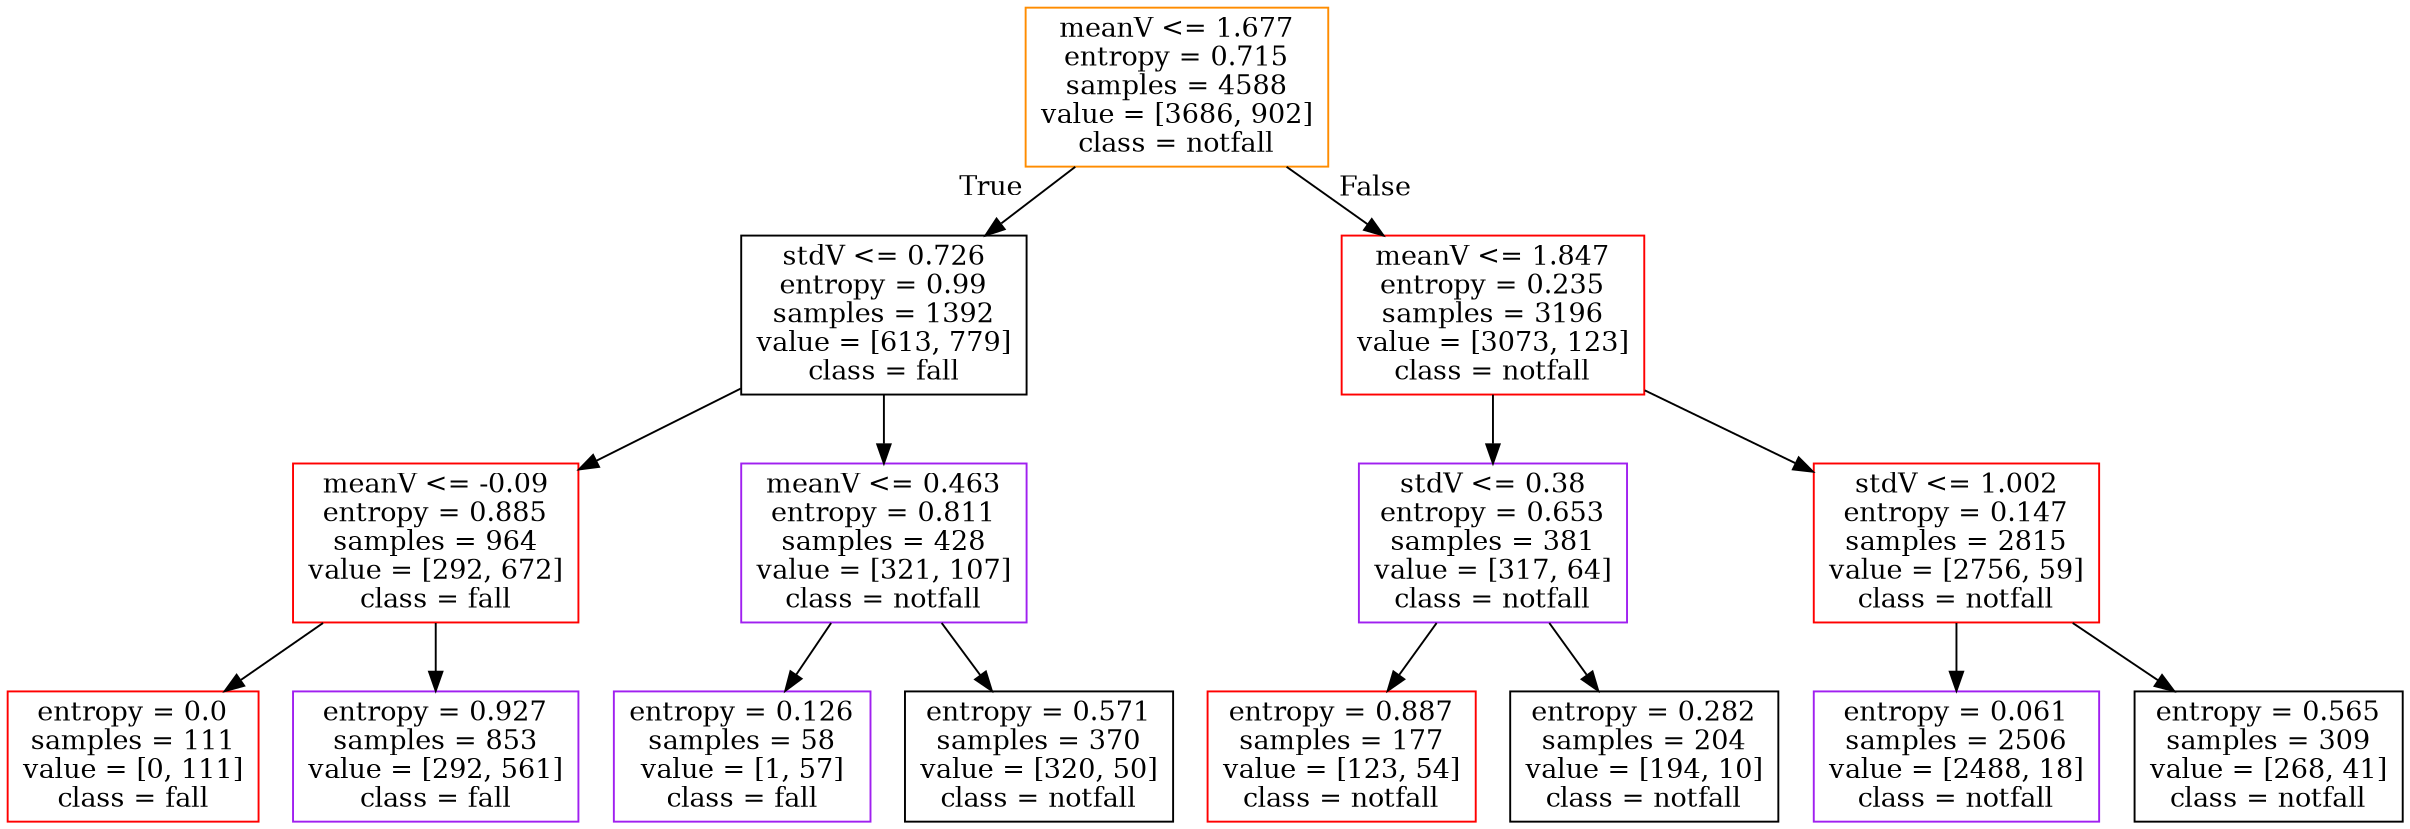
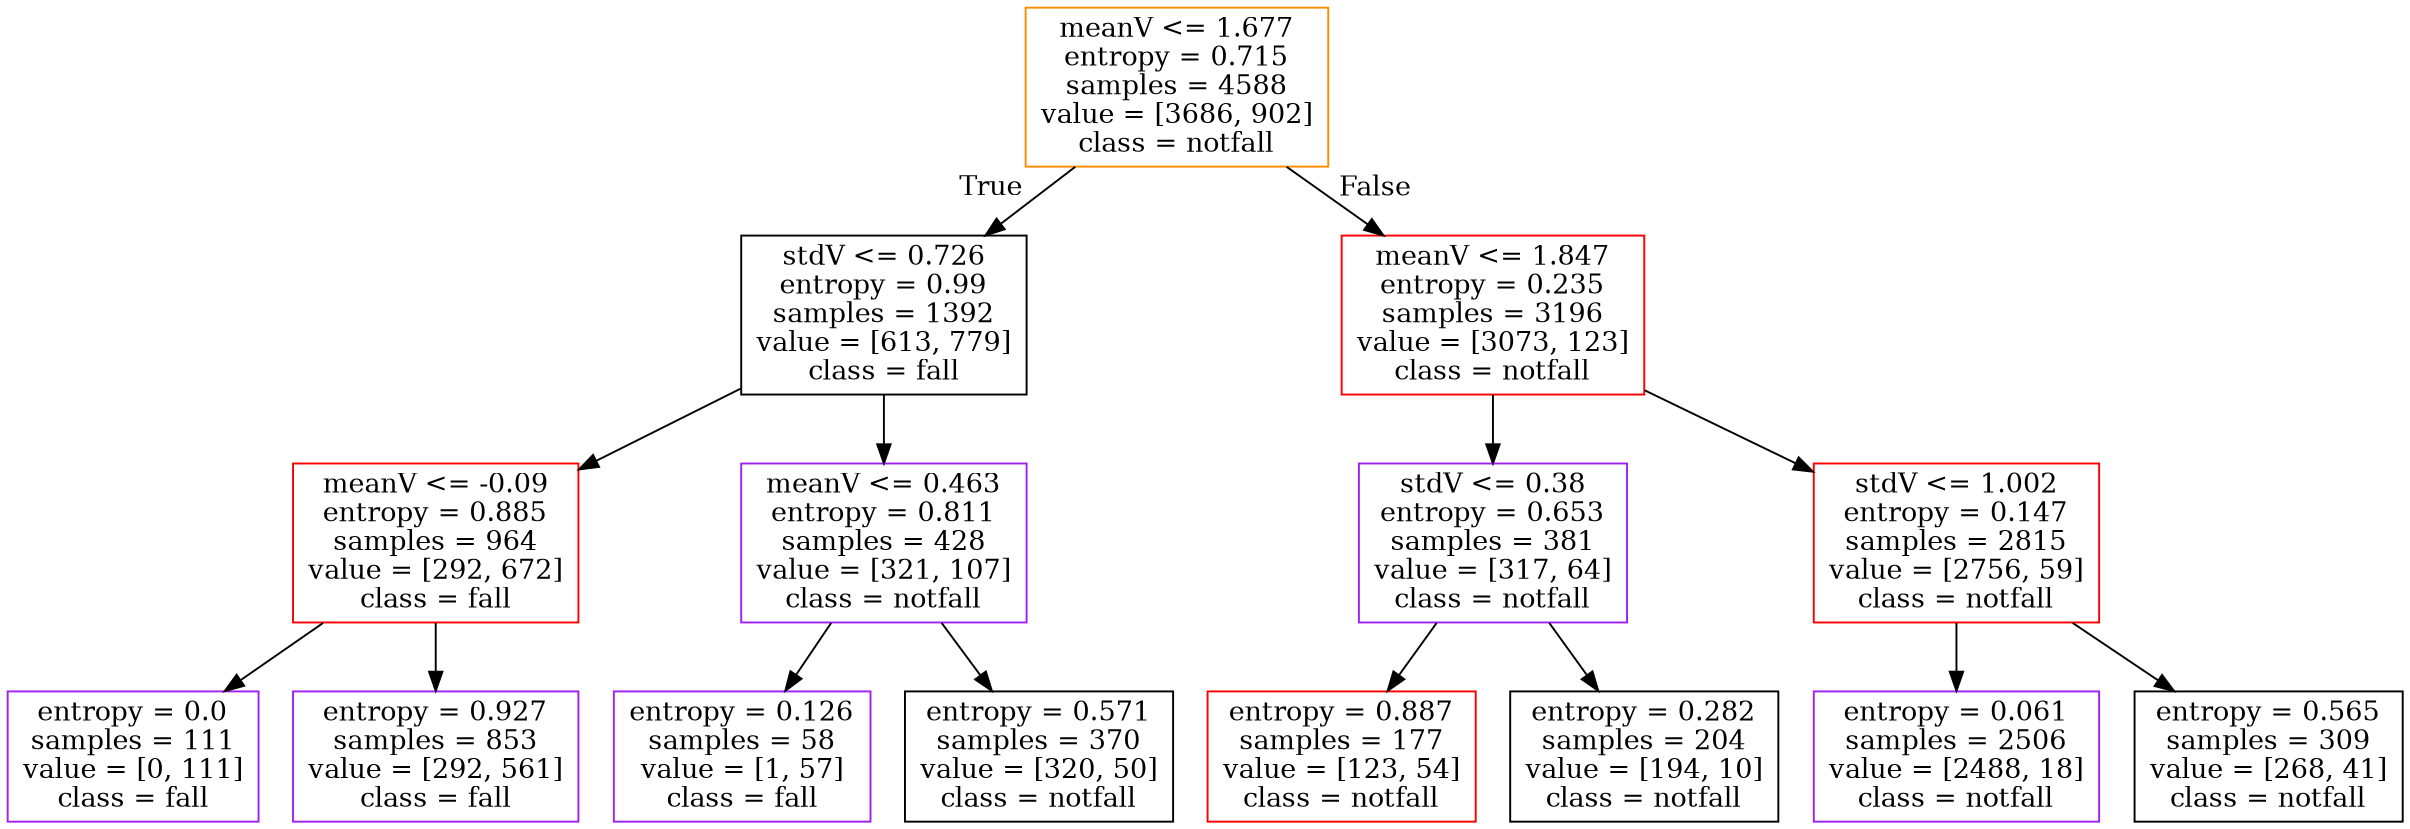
(133, 757) -> (133, 757)
